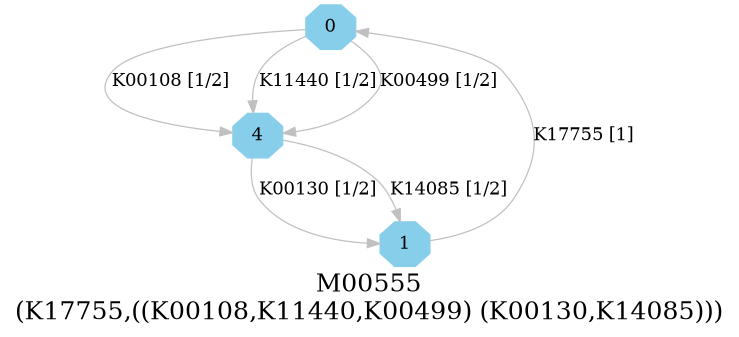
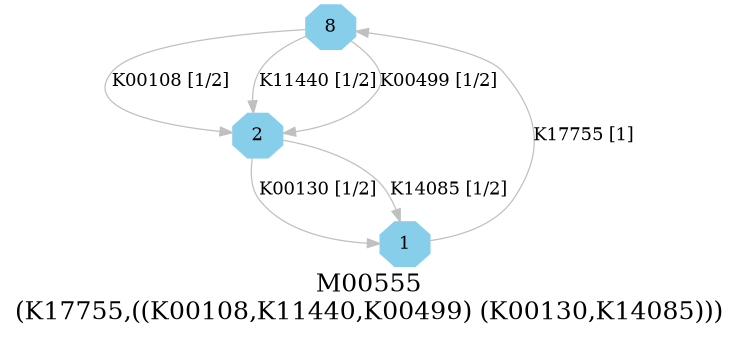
(331, 27) -> (331, 27)
(258, 136) -> (258, 136)
